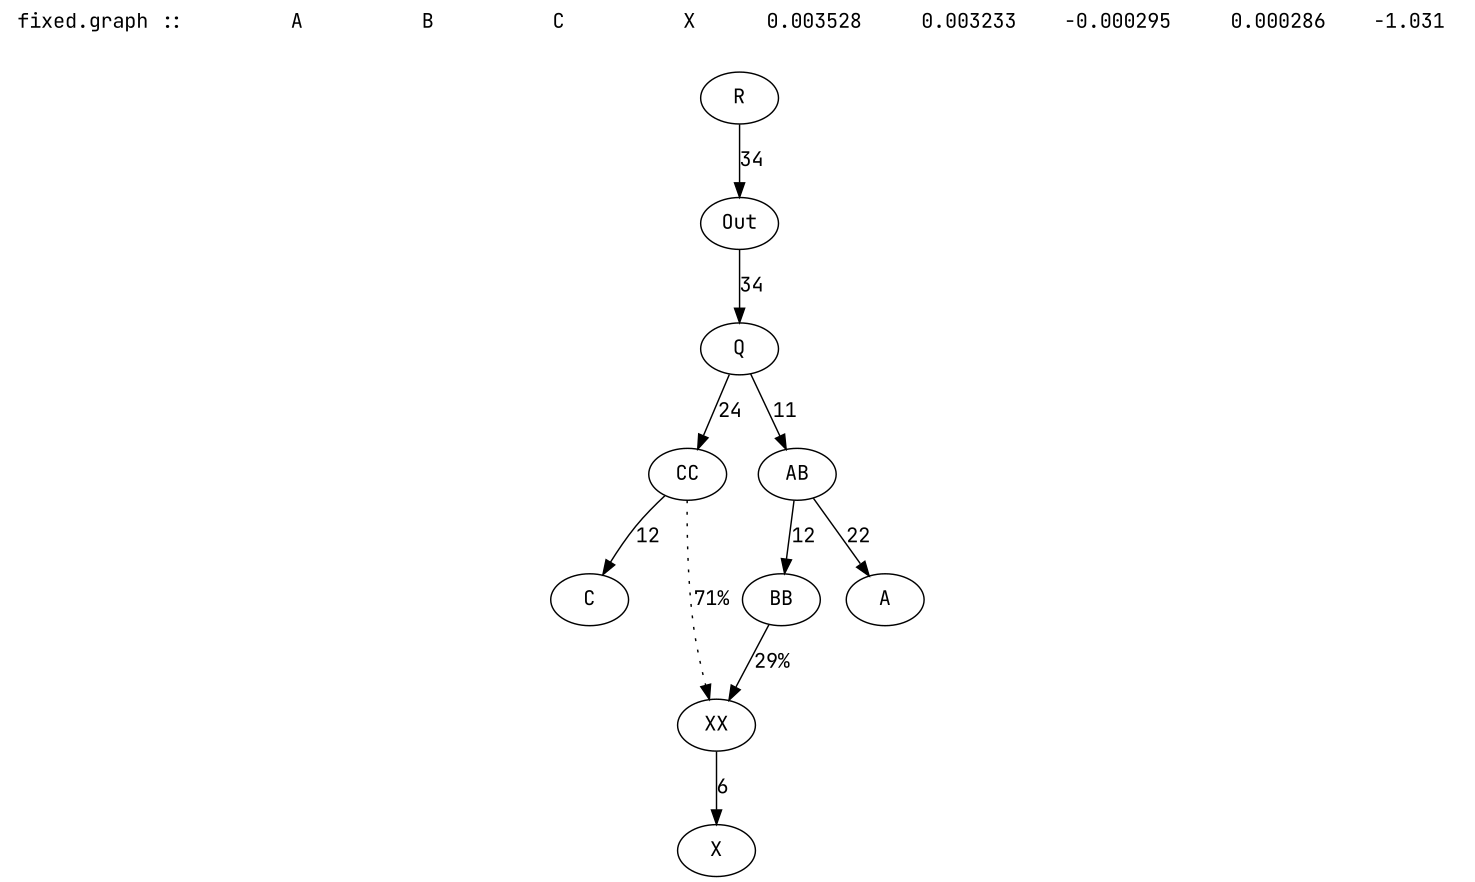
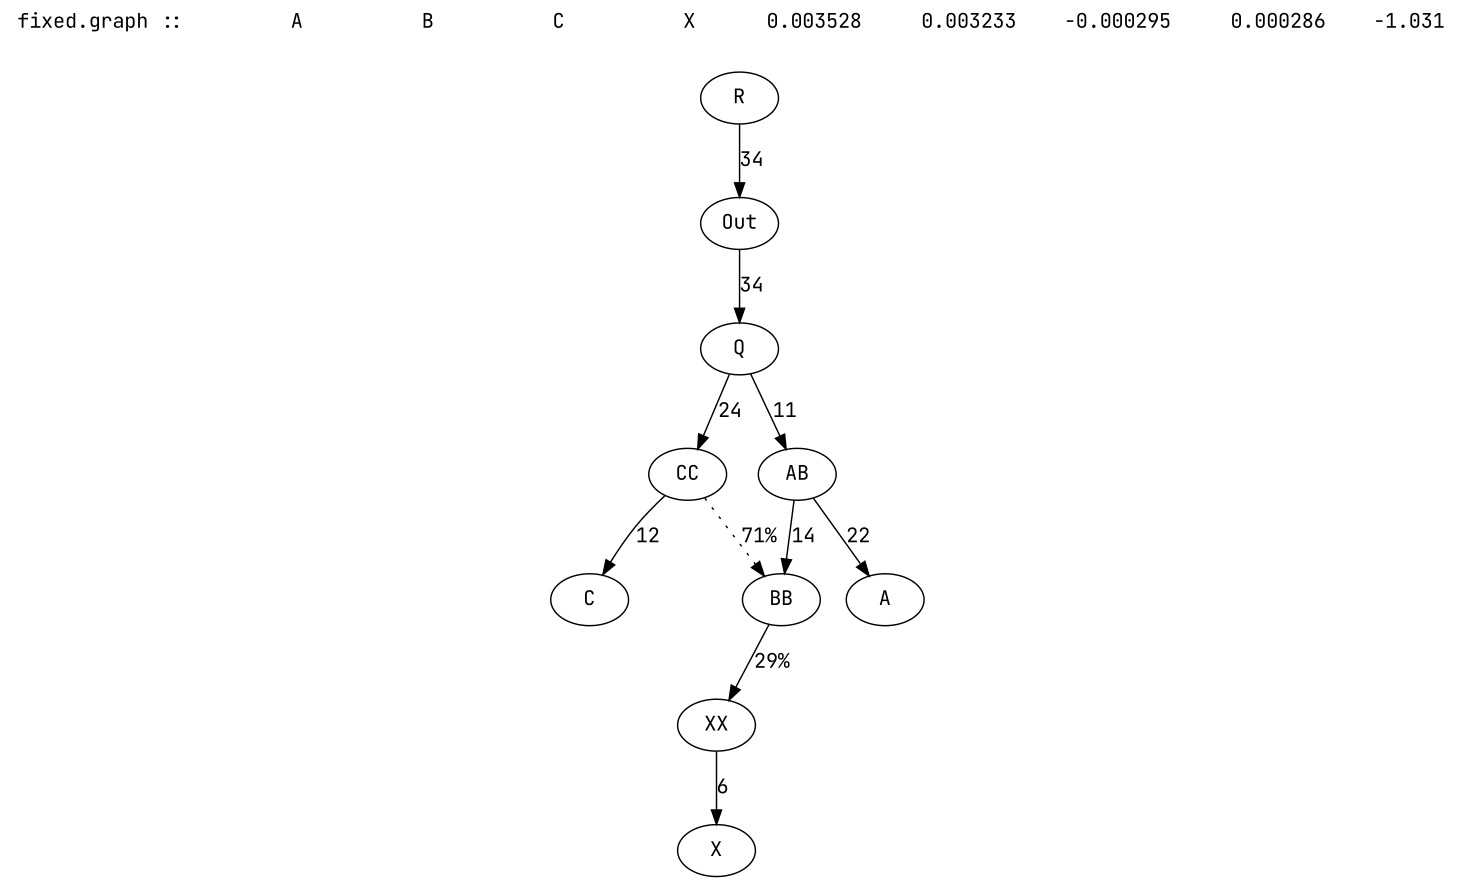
(804, 537) -> (804, 537)
(690, 593) -> (730, 531)
